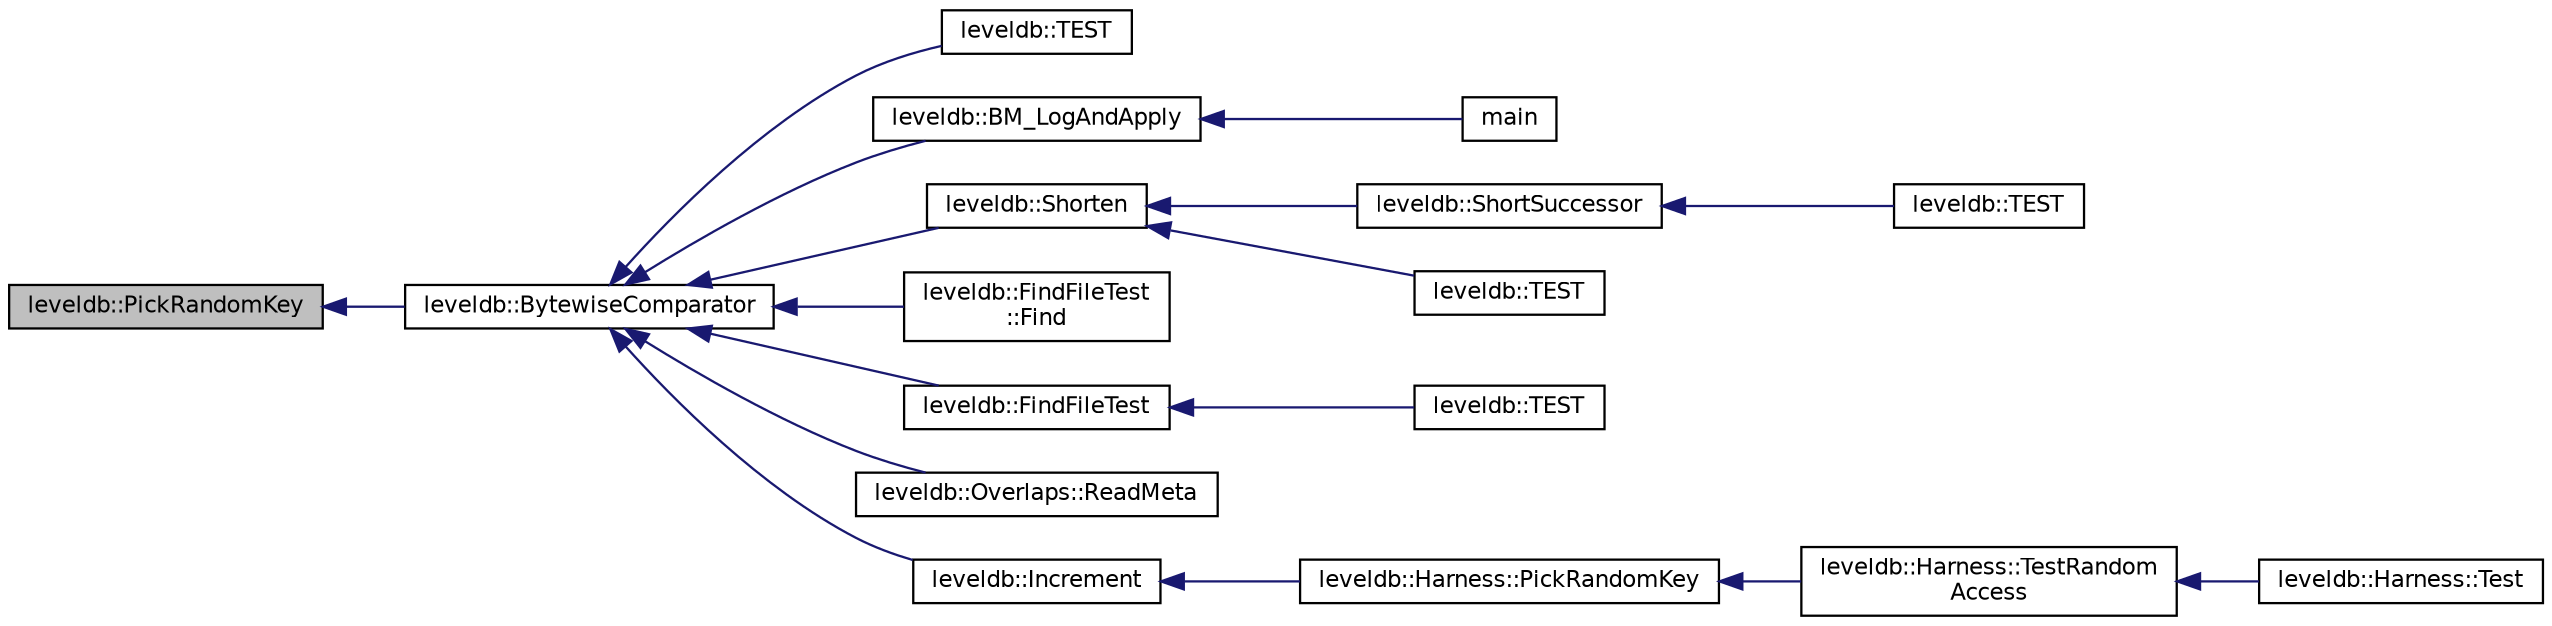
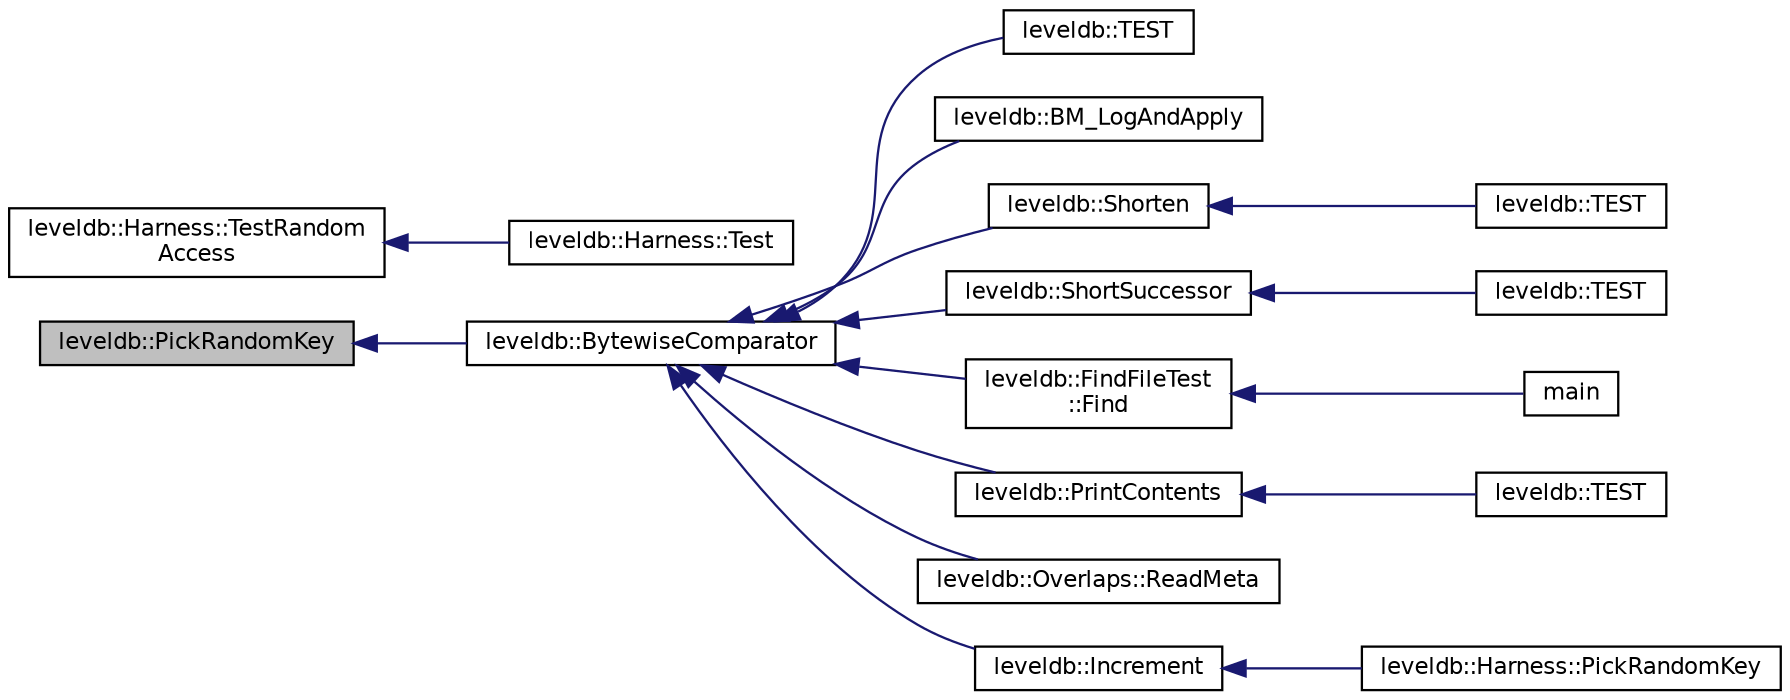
(1343, 119) -> (1389, 394)
(1264, 206) -> (902, 315)
(1037, 407) -> (1099, 494)
(1772, 581) -> none
